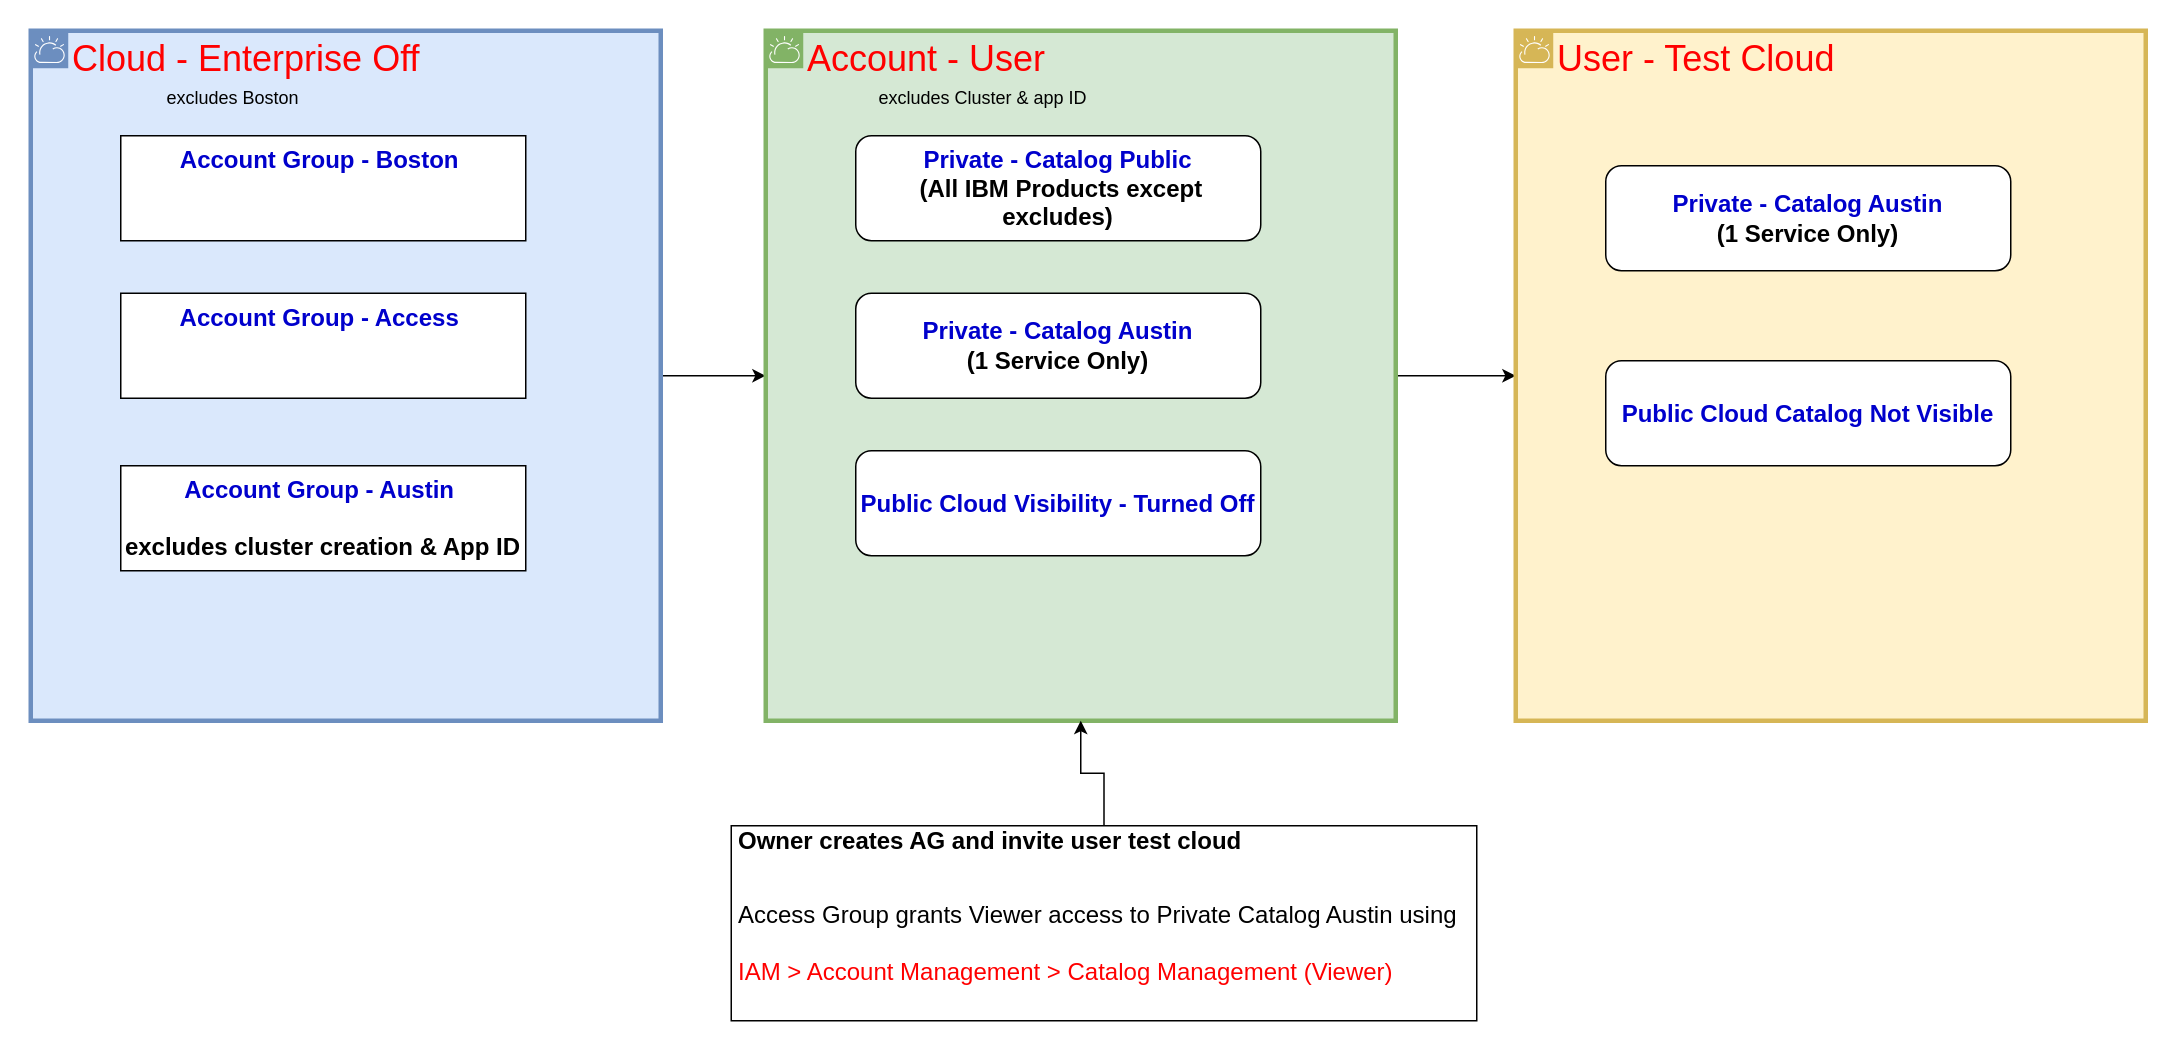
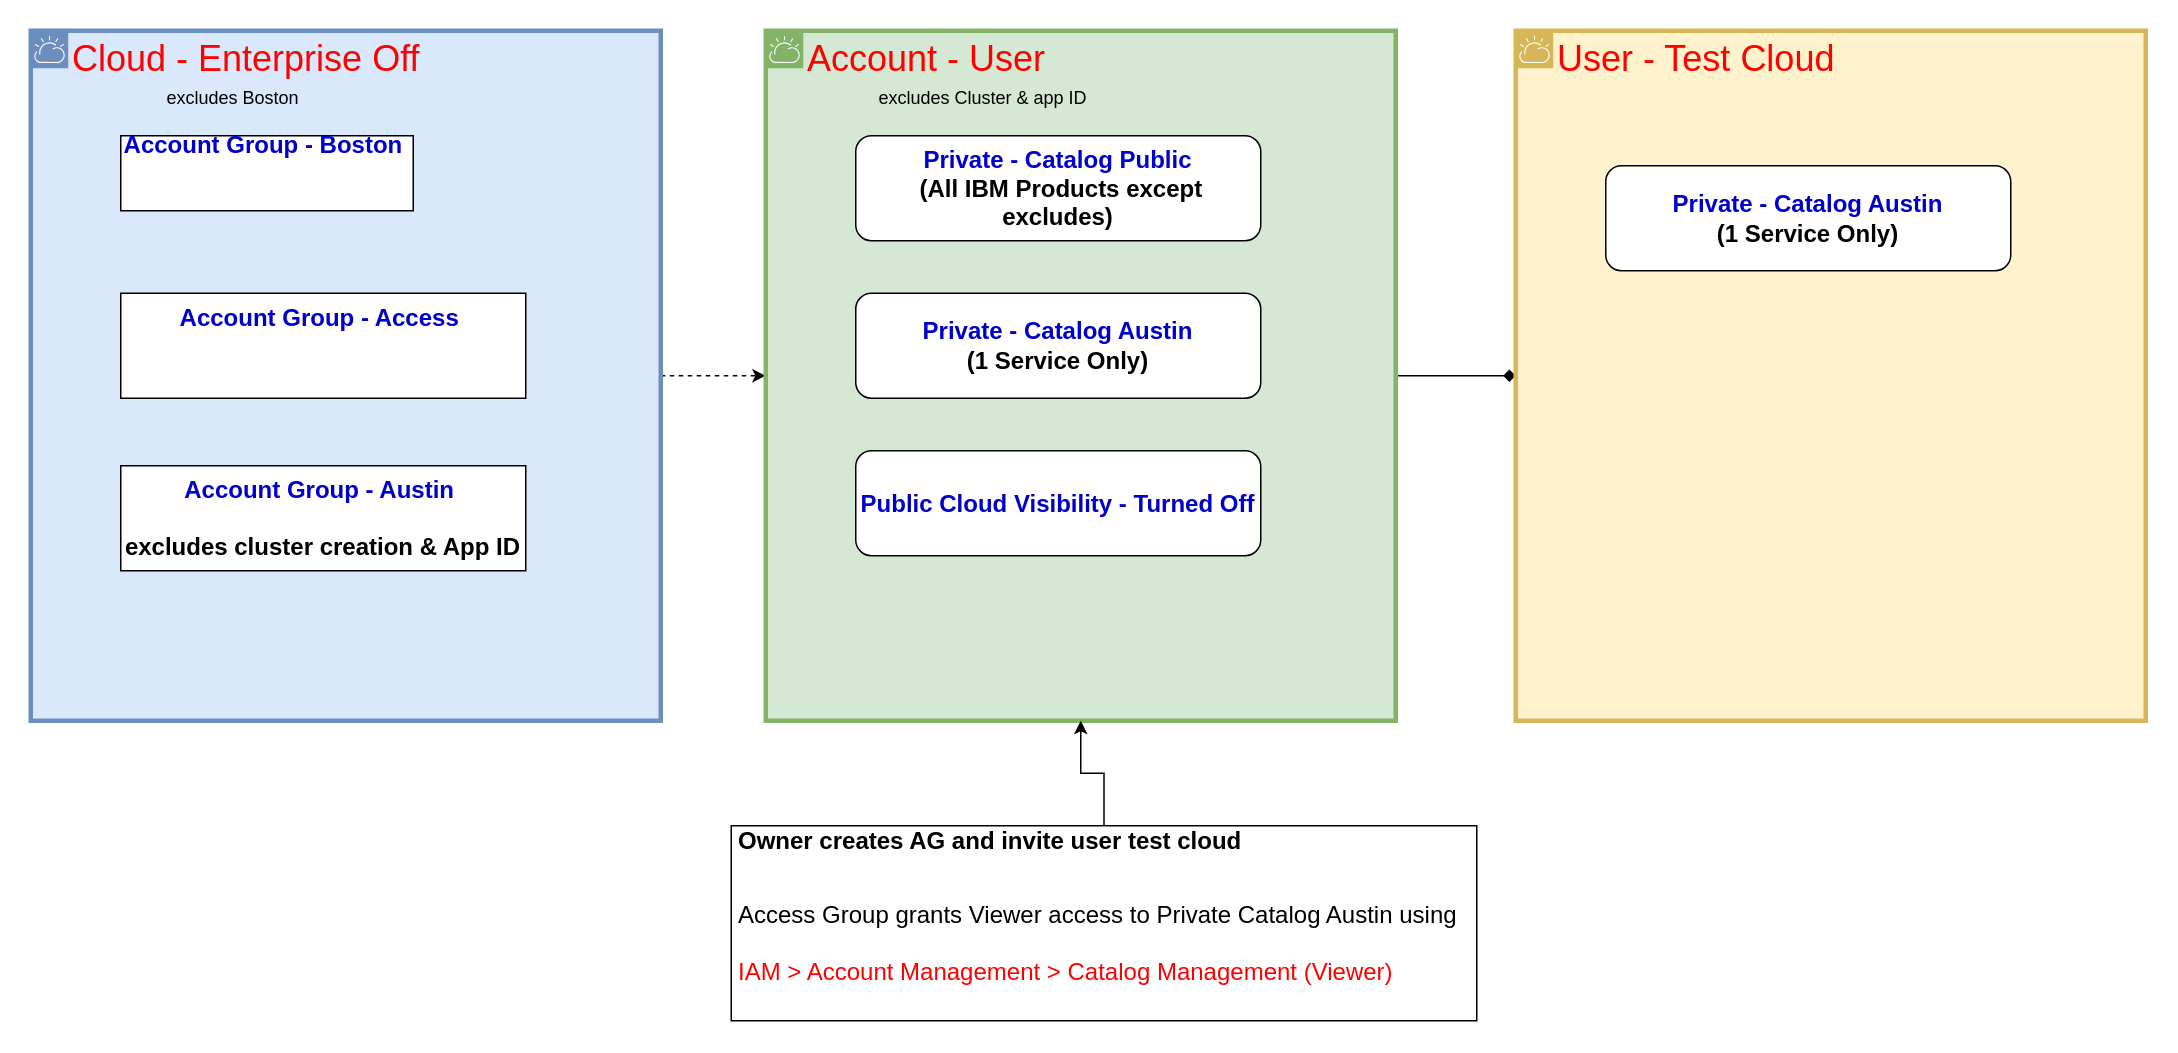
(323, 188) -> (267, 173)
(707, 376) -> (707, 376)
(1504, 376) -> (1503, 376)
(1808, 413) -> none
